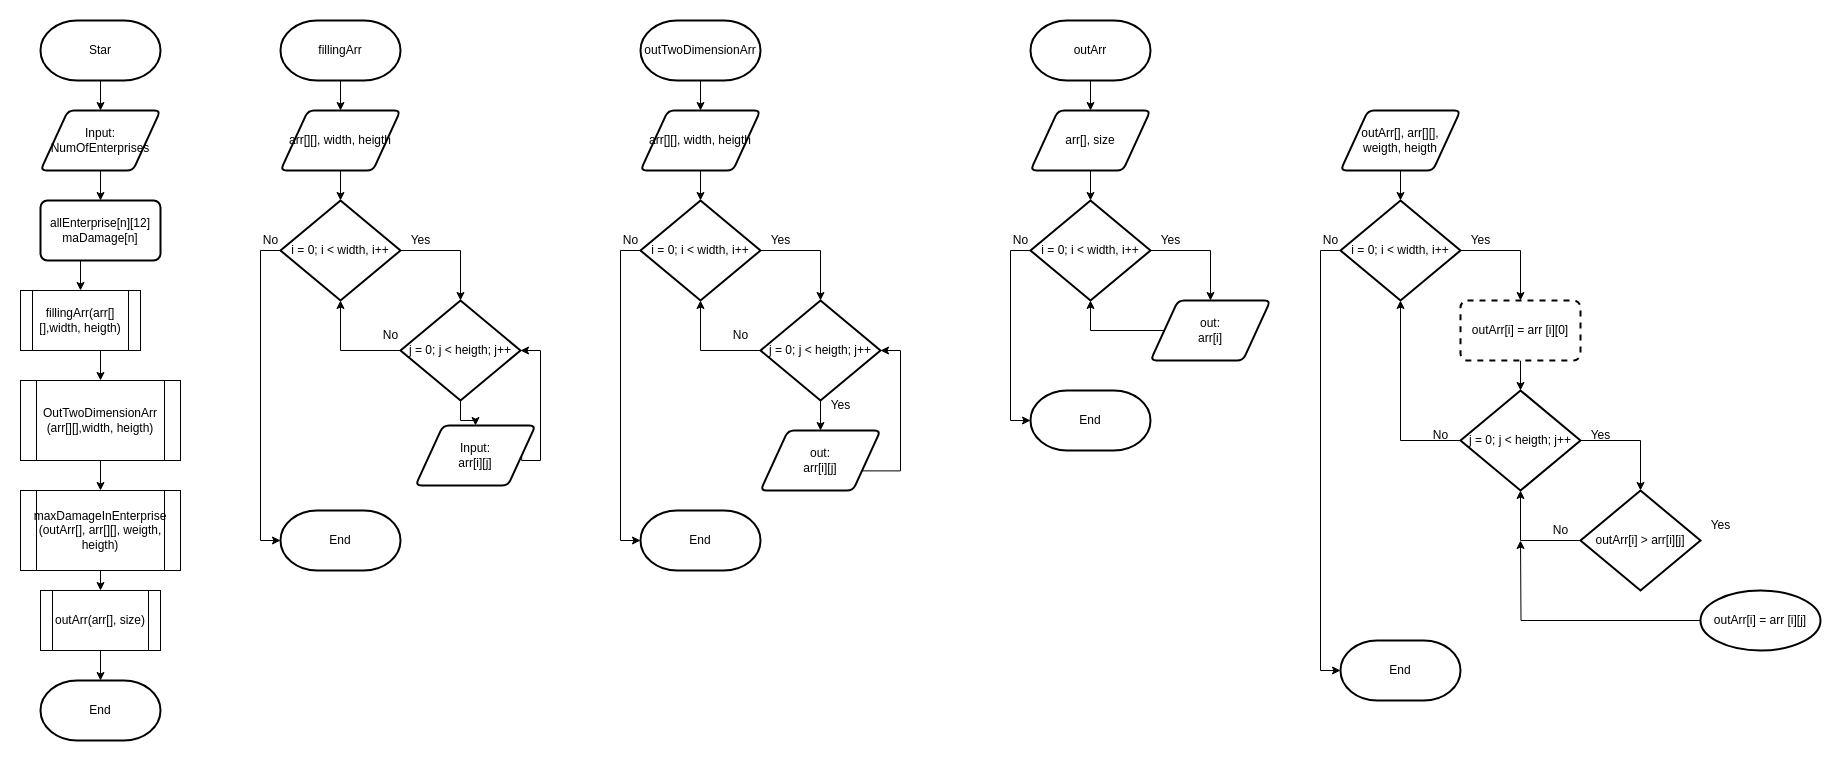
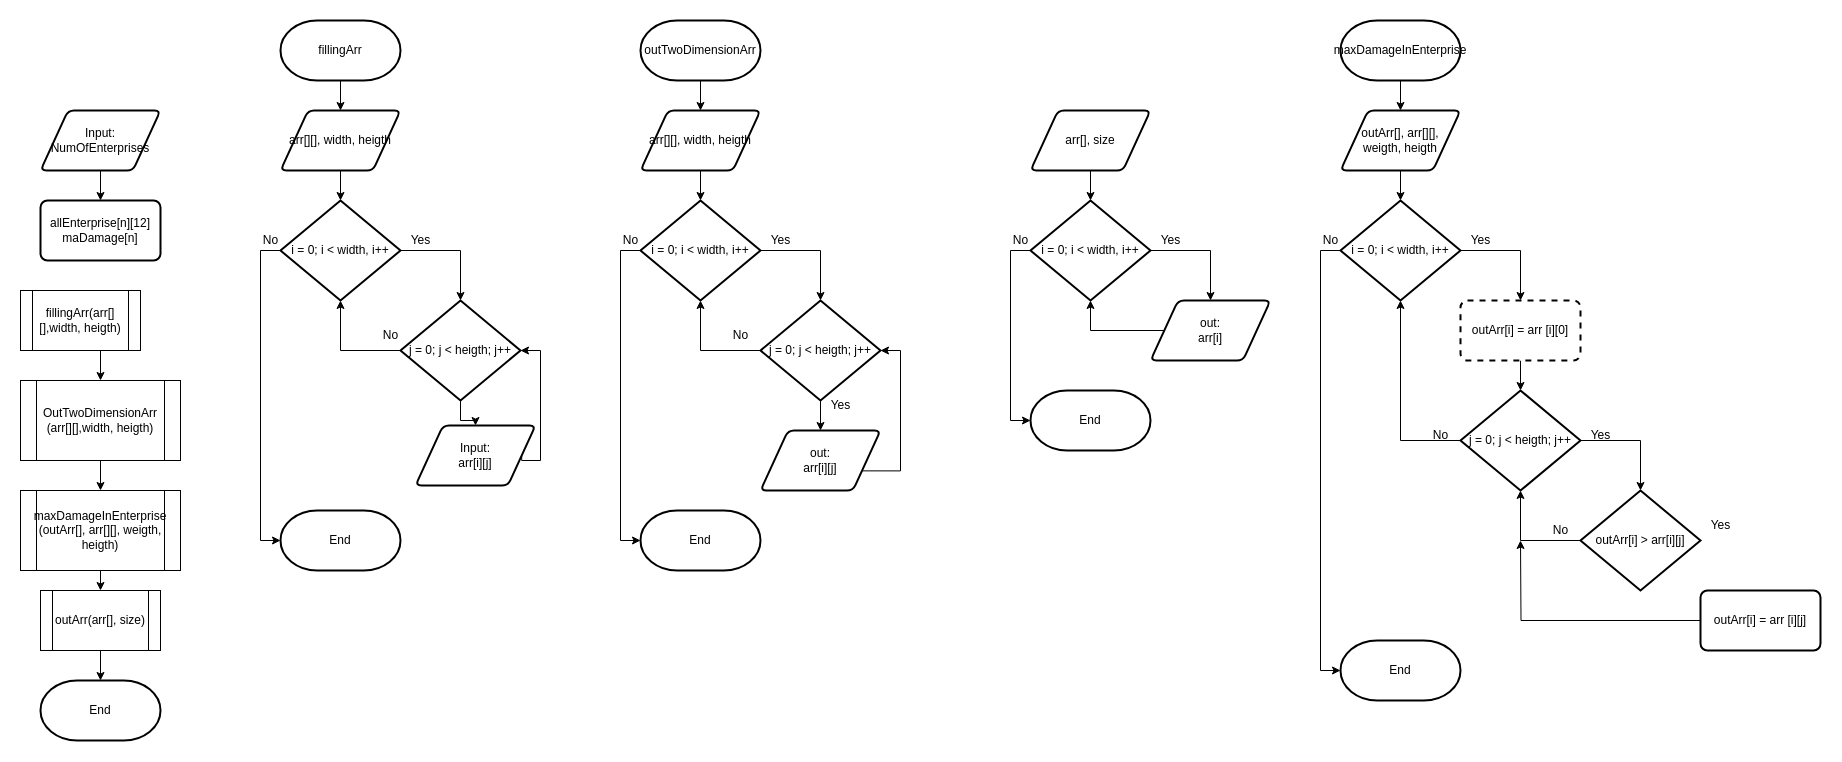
(101, 51) -> none
(1091, 51) -> none
none -> (1401, 51)
(101, 92) -> none
(1091, 92) -> none
none -> (1401, 92)
(81, 271) -> none
(1761, 621) -> (1761, 621)
